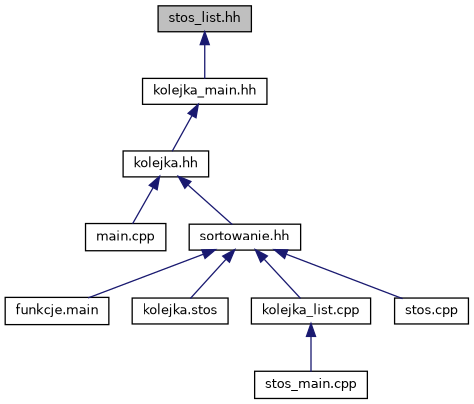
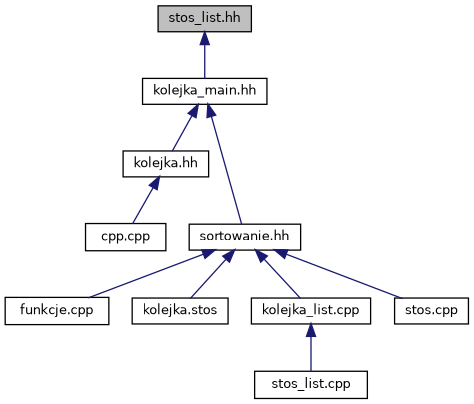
(210, 205) -> (227, 171)
(126, 237) -> (126, 237)
(57, 311) -> (57, 311)
(311, 385) -> (311, 385)
